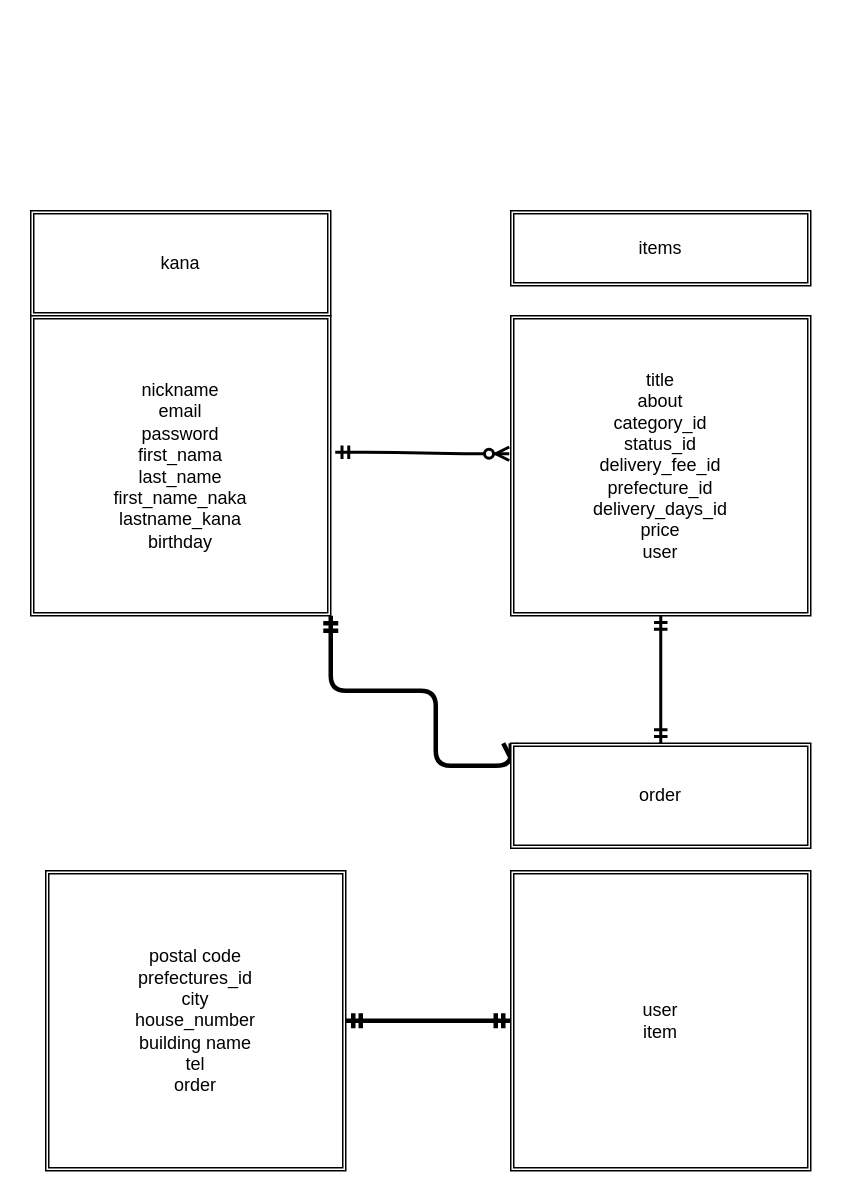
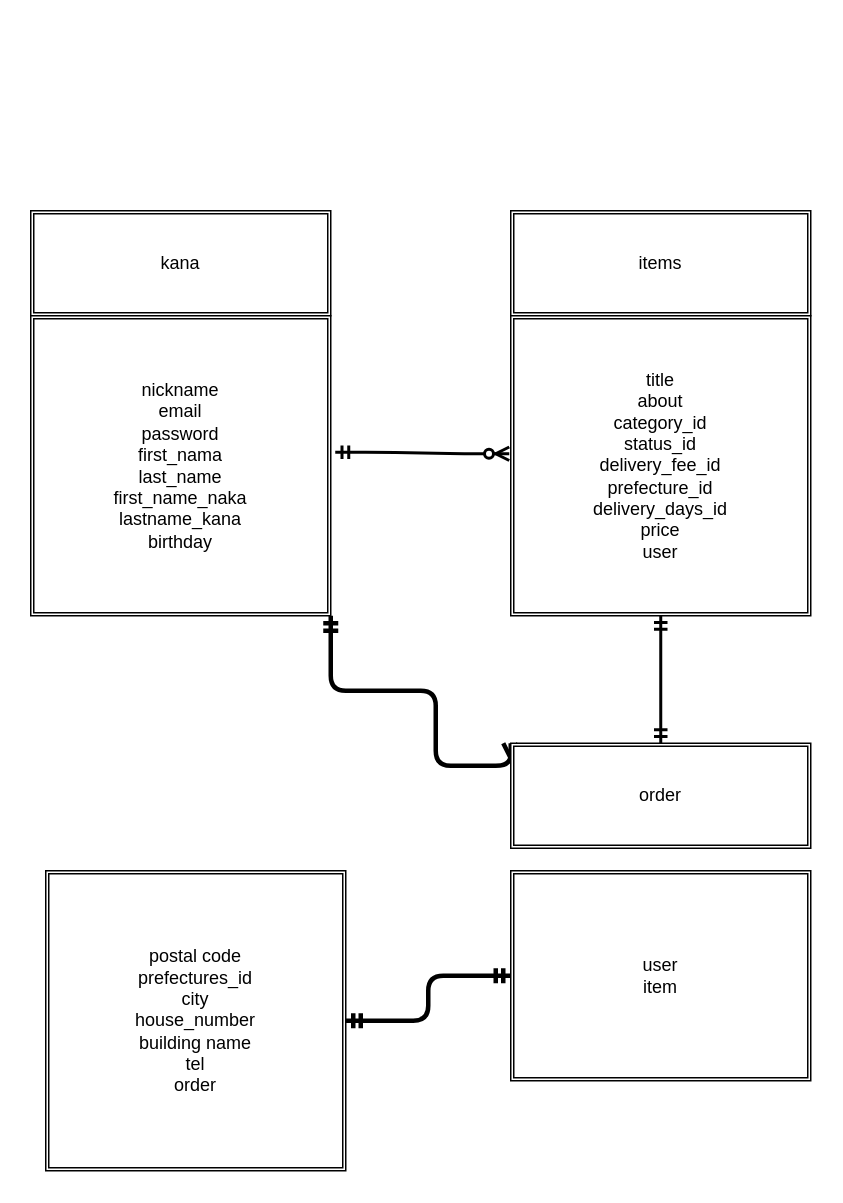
(661, 248) -> (661, 263)
(661, 1021) -> (661, 976)
